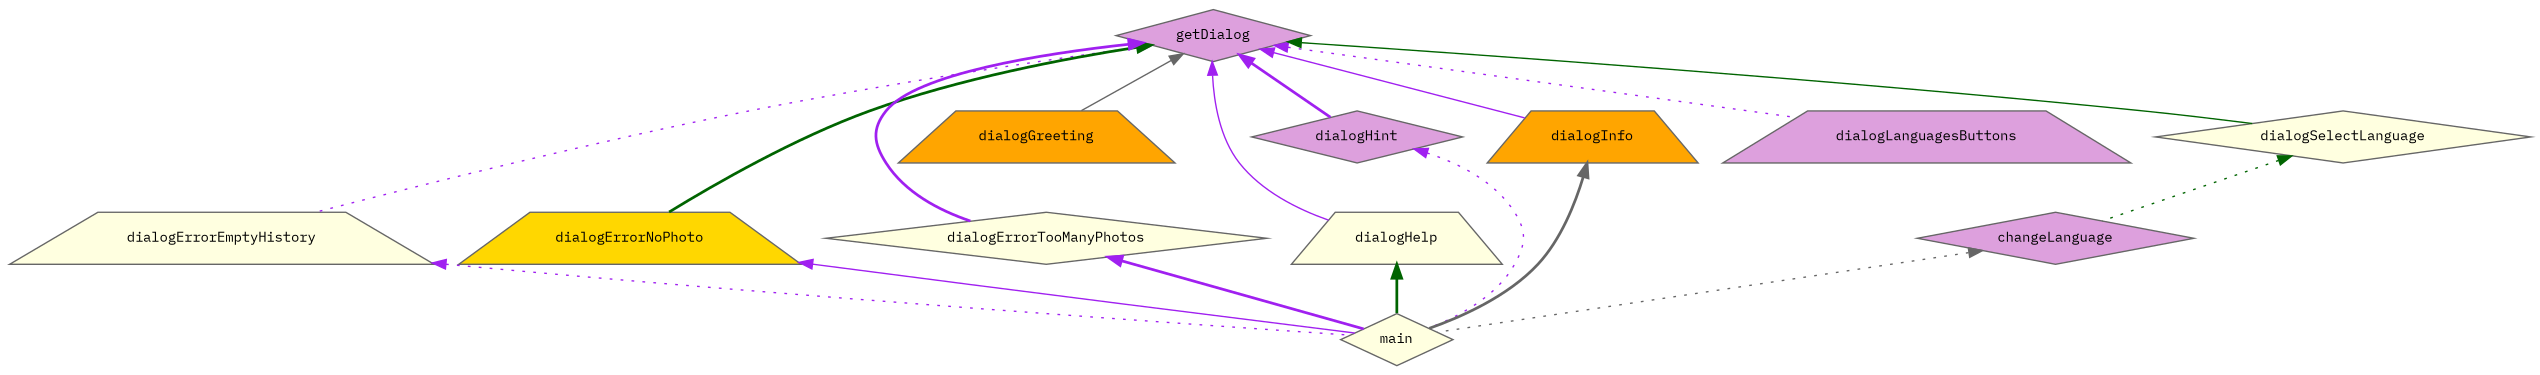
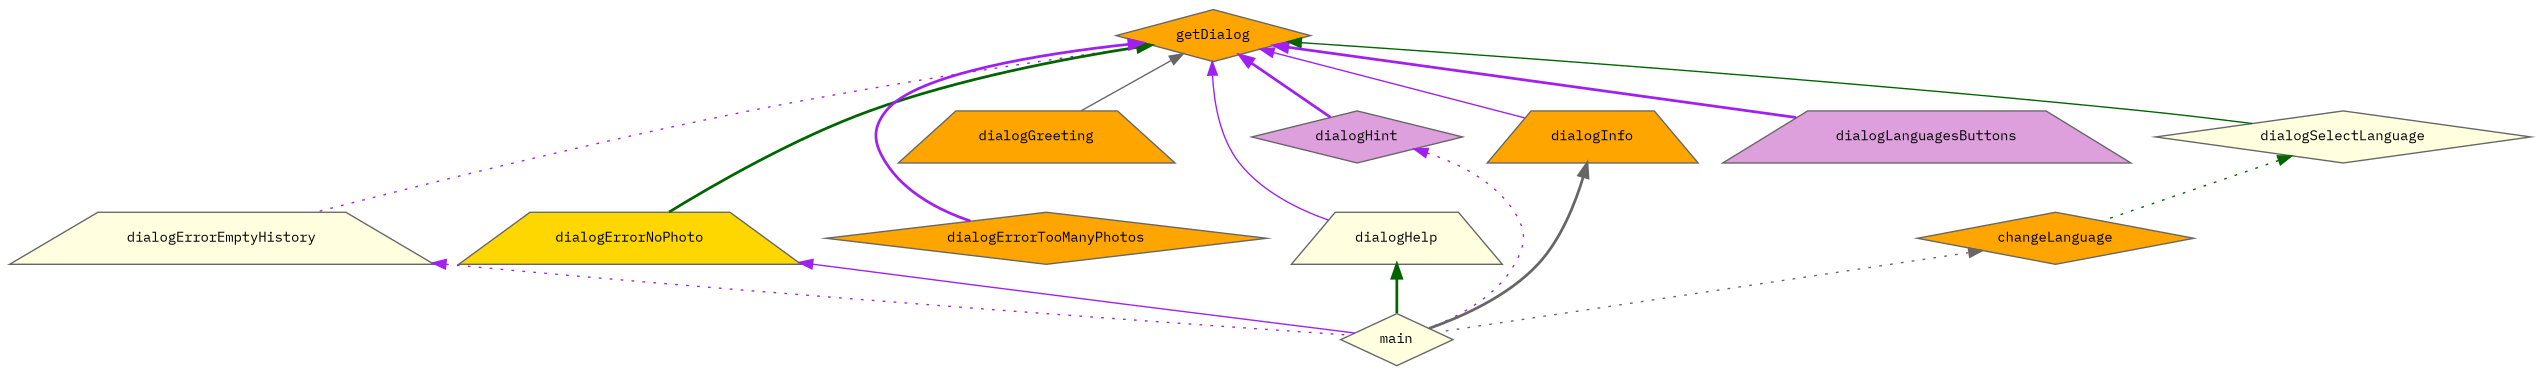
(1213, 36) -> (1213, 36)
(1542, 82) -> (1542, 82)
(1046, 238) -> (1046, 238)
(2056, 238) -> (2056, 238)
(1243, 295) -> none
